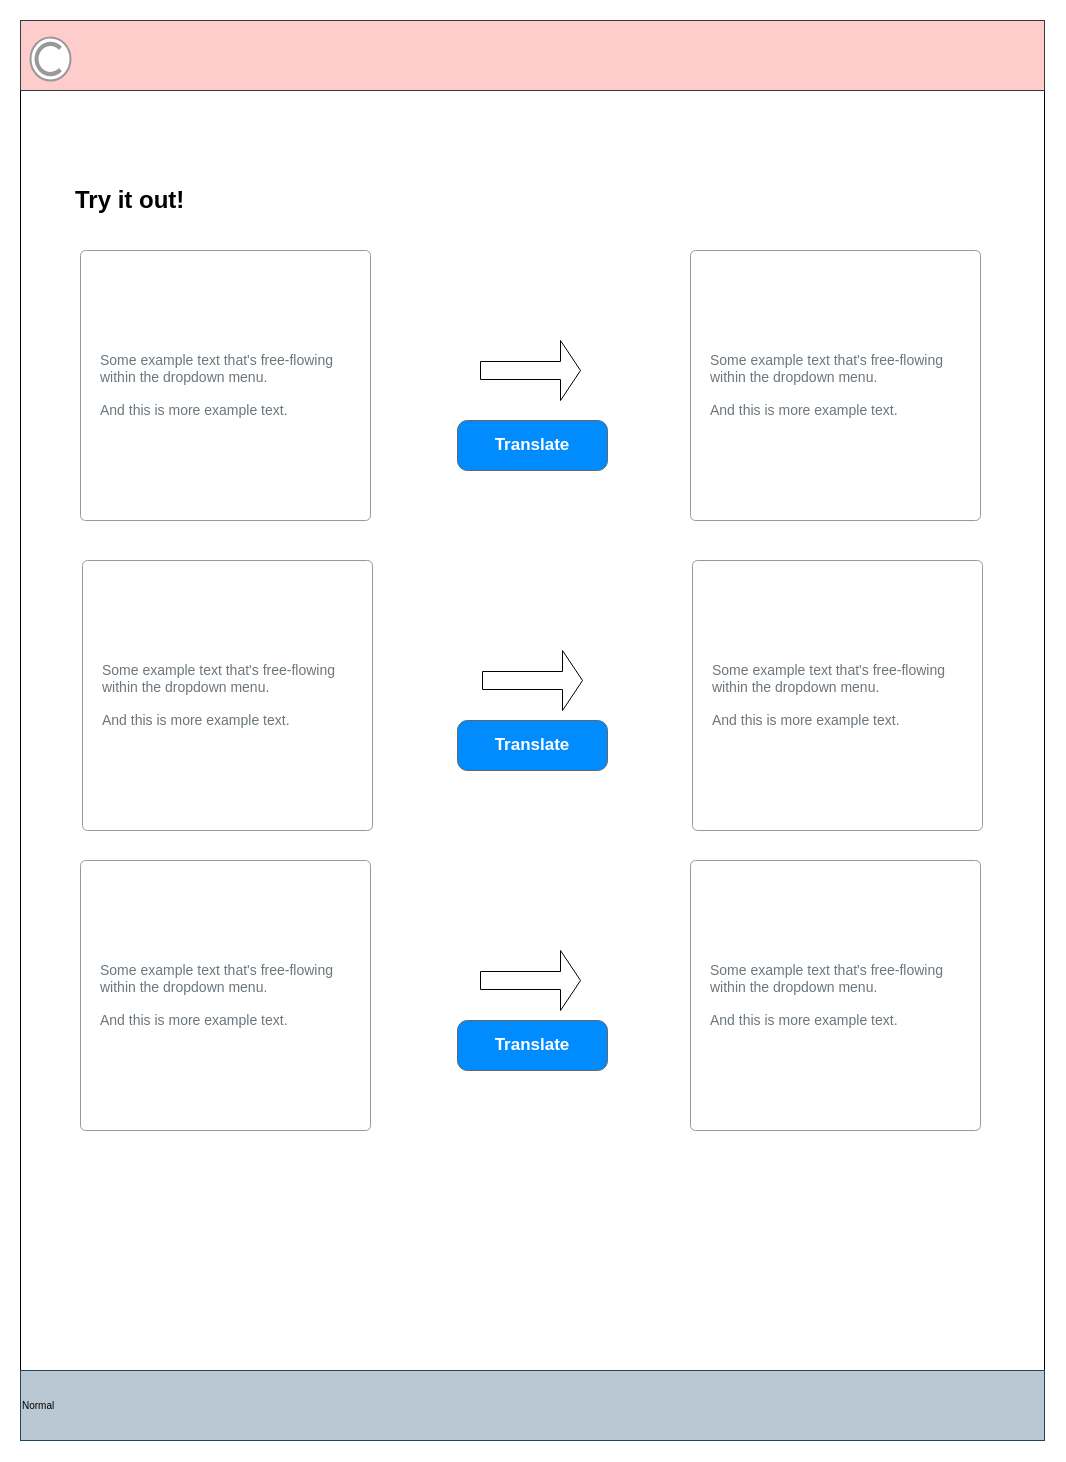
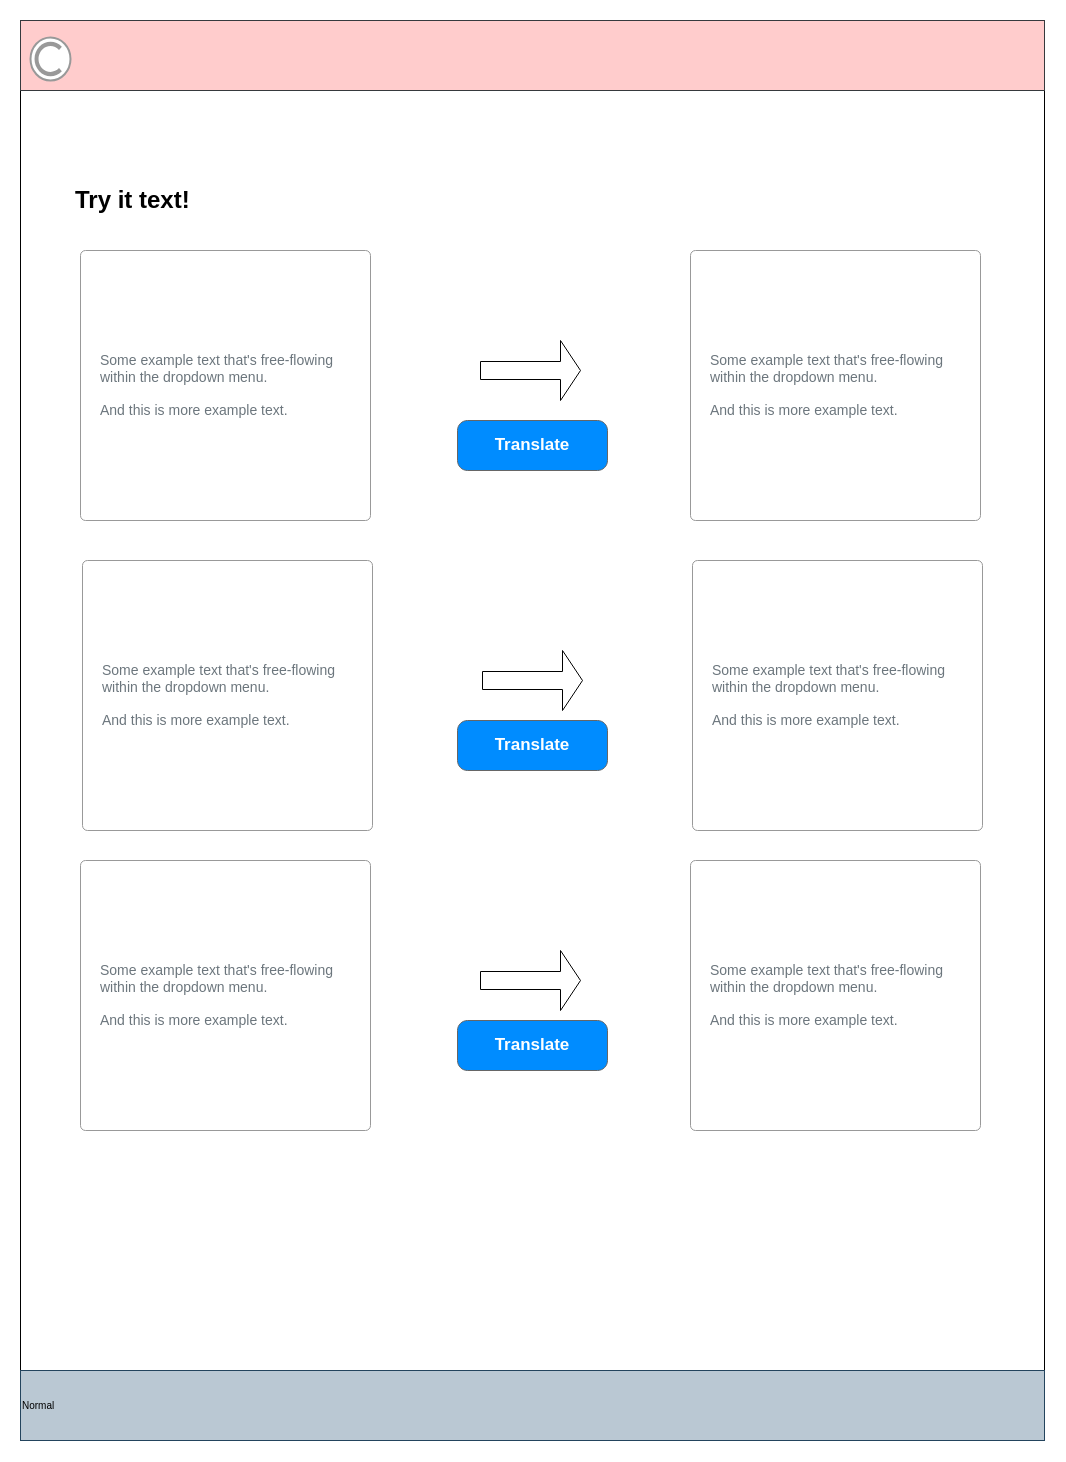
(106, 178) -> (110, 178)
